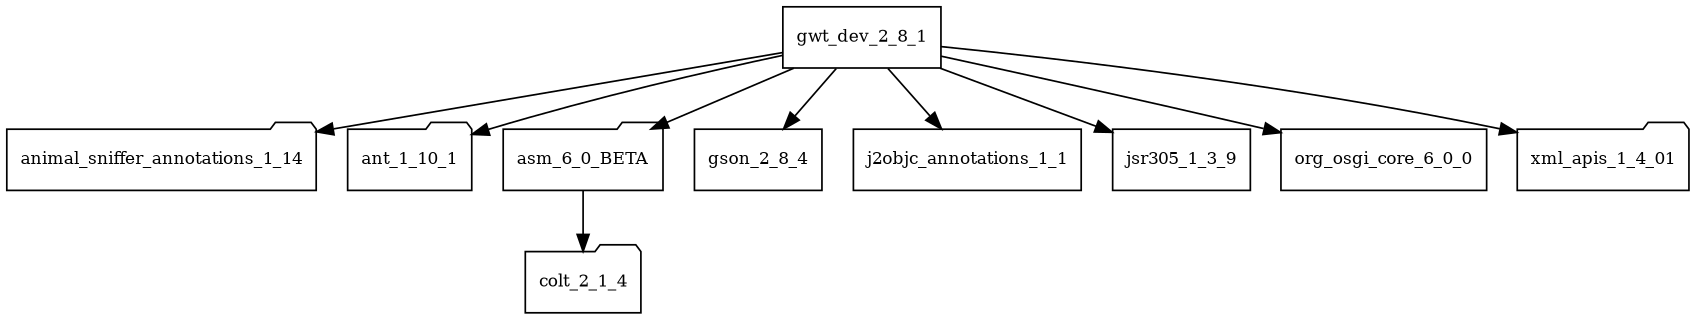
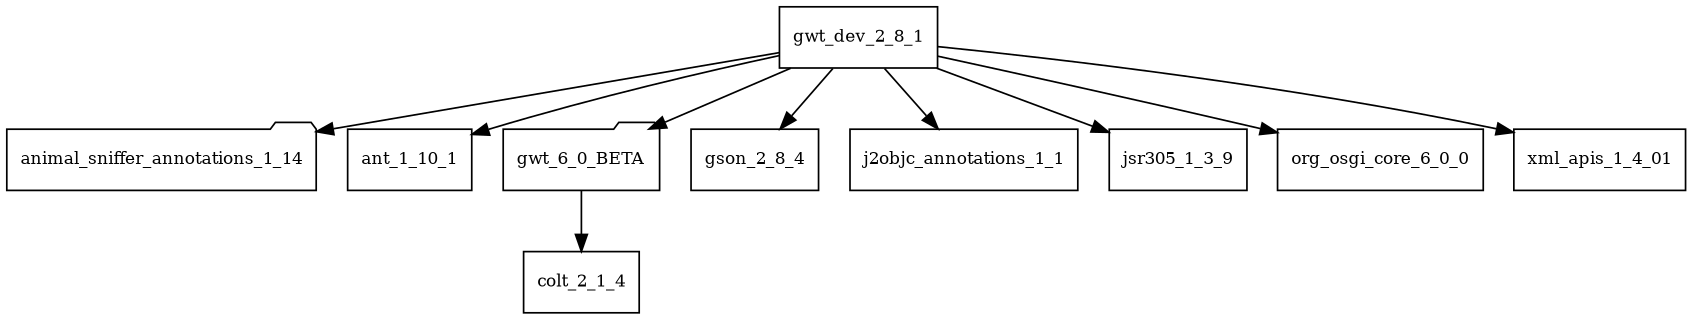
(410, 160) -> (410, 160)
(583, 160) -> (581, 160)
(1603, 160) -> (1600, 160)
(583, 282) -> (581, 282)
